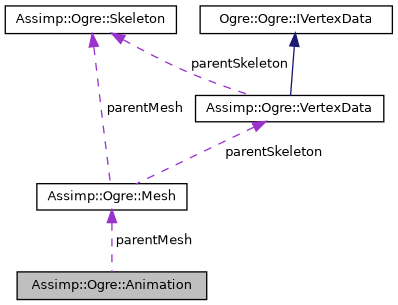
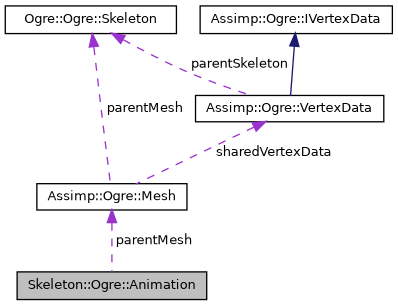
(91, 20) -> (91, 20)
(296, 20) -> (296, 20)
(272, 153) -> (272, 153)
(112, 286) -> (112, 286)
